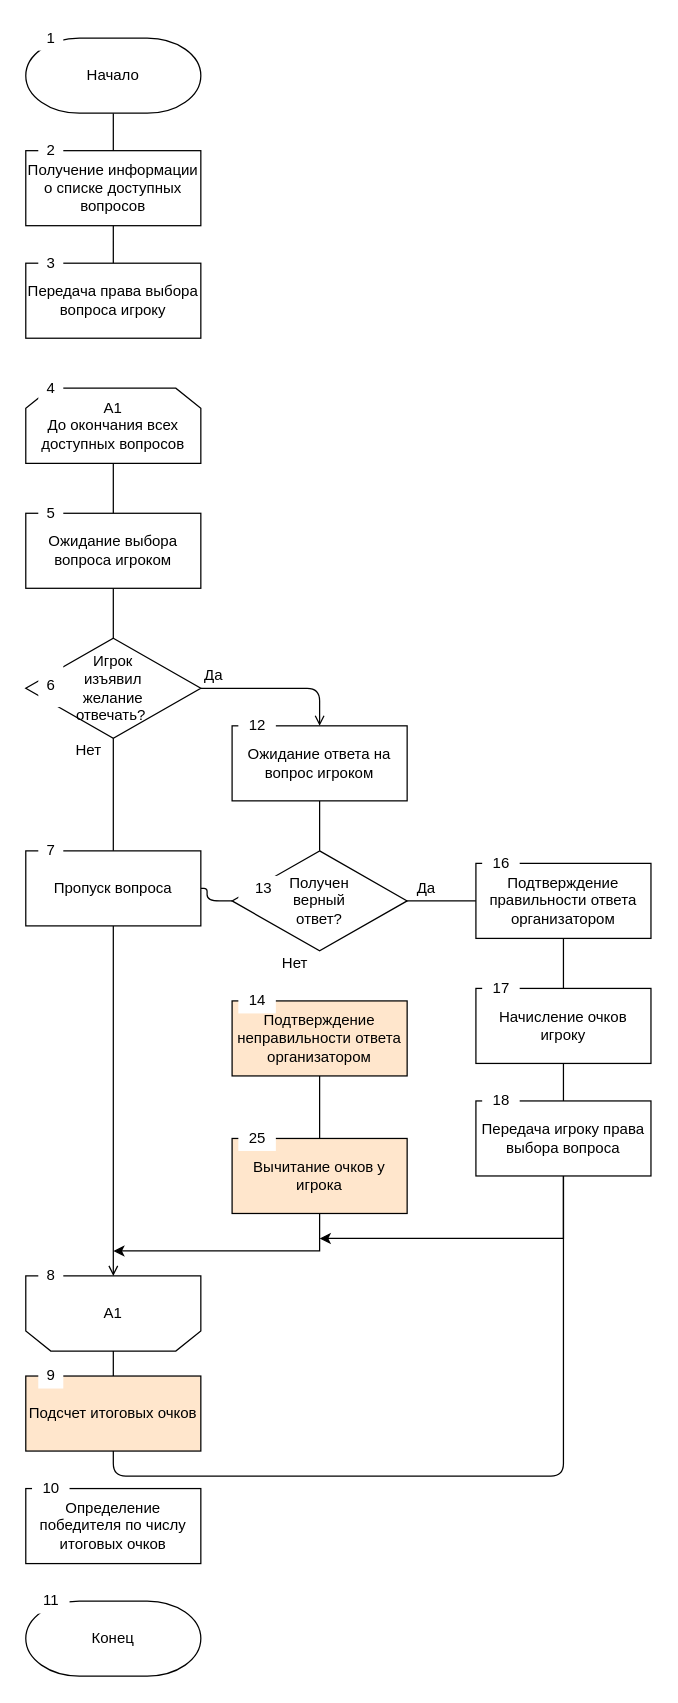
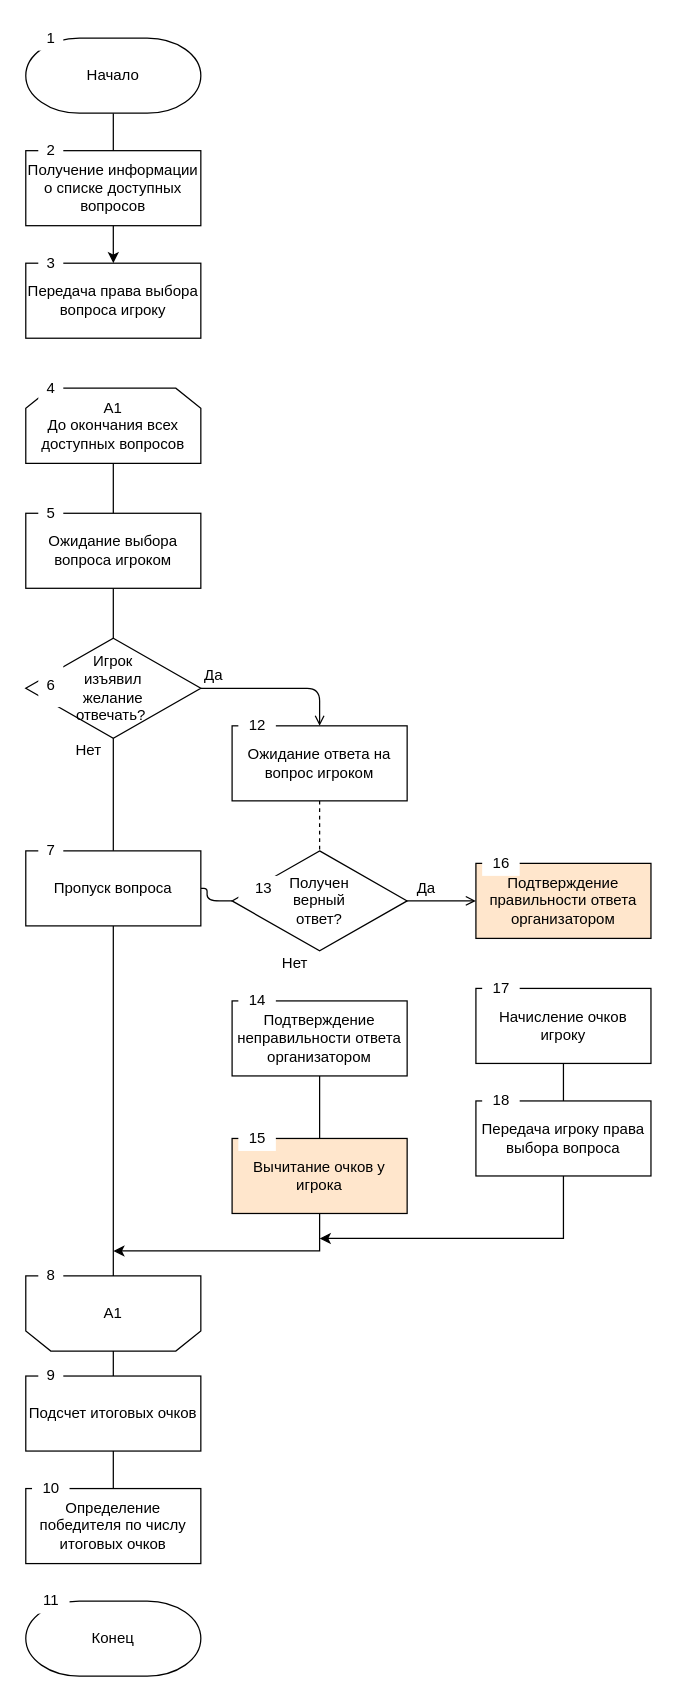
(113, 257) -> (113, 253)
(319, 825) -> (319, 825)
(470, 901) -> (469, 901)
(563, 901) -> (563, 901)
(563, 963) -> none
(319, 1038) -> (319, 1038)
(258, 1138) -> (258, 1138)
(113, 1270) -> (113, 1271)
(113, 1413) -> (113, 1413)
(451, 1476) -> (113, 1477)
